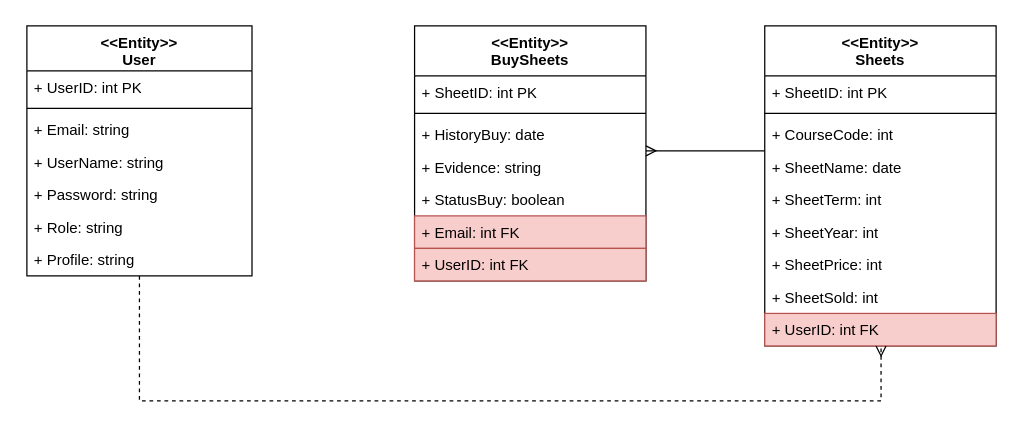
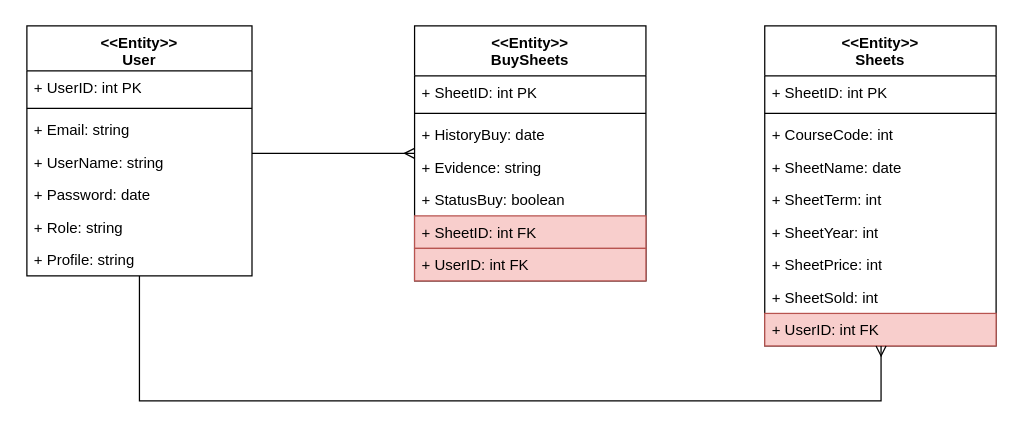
(705, 151) -> none
none -> (333, 153)
(102, 196) -> (96, 196)
(471, 233) -> (484, 233)
(474, 401) -> (474, 401)
